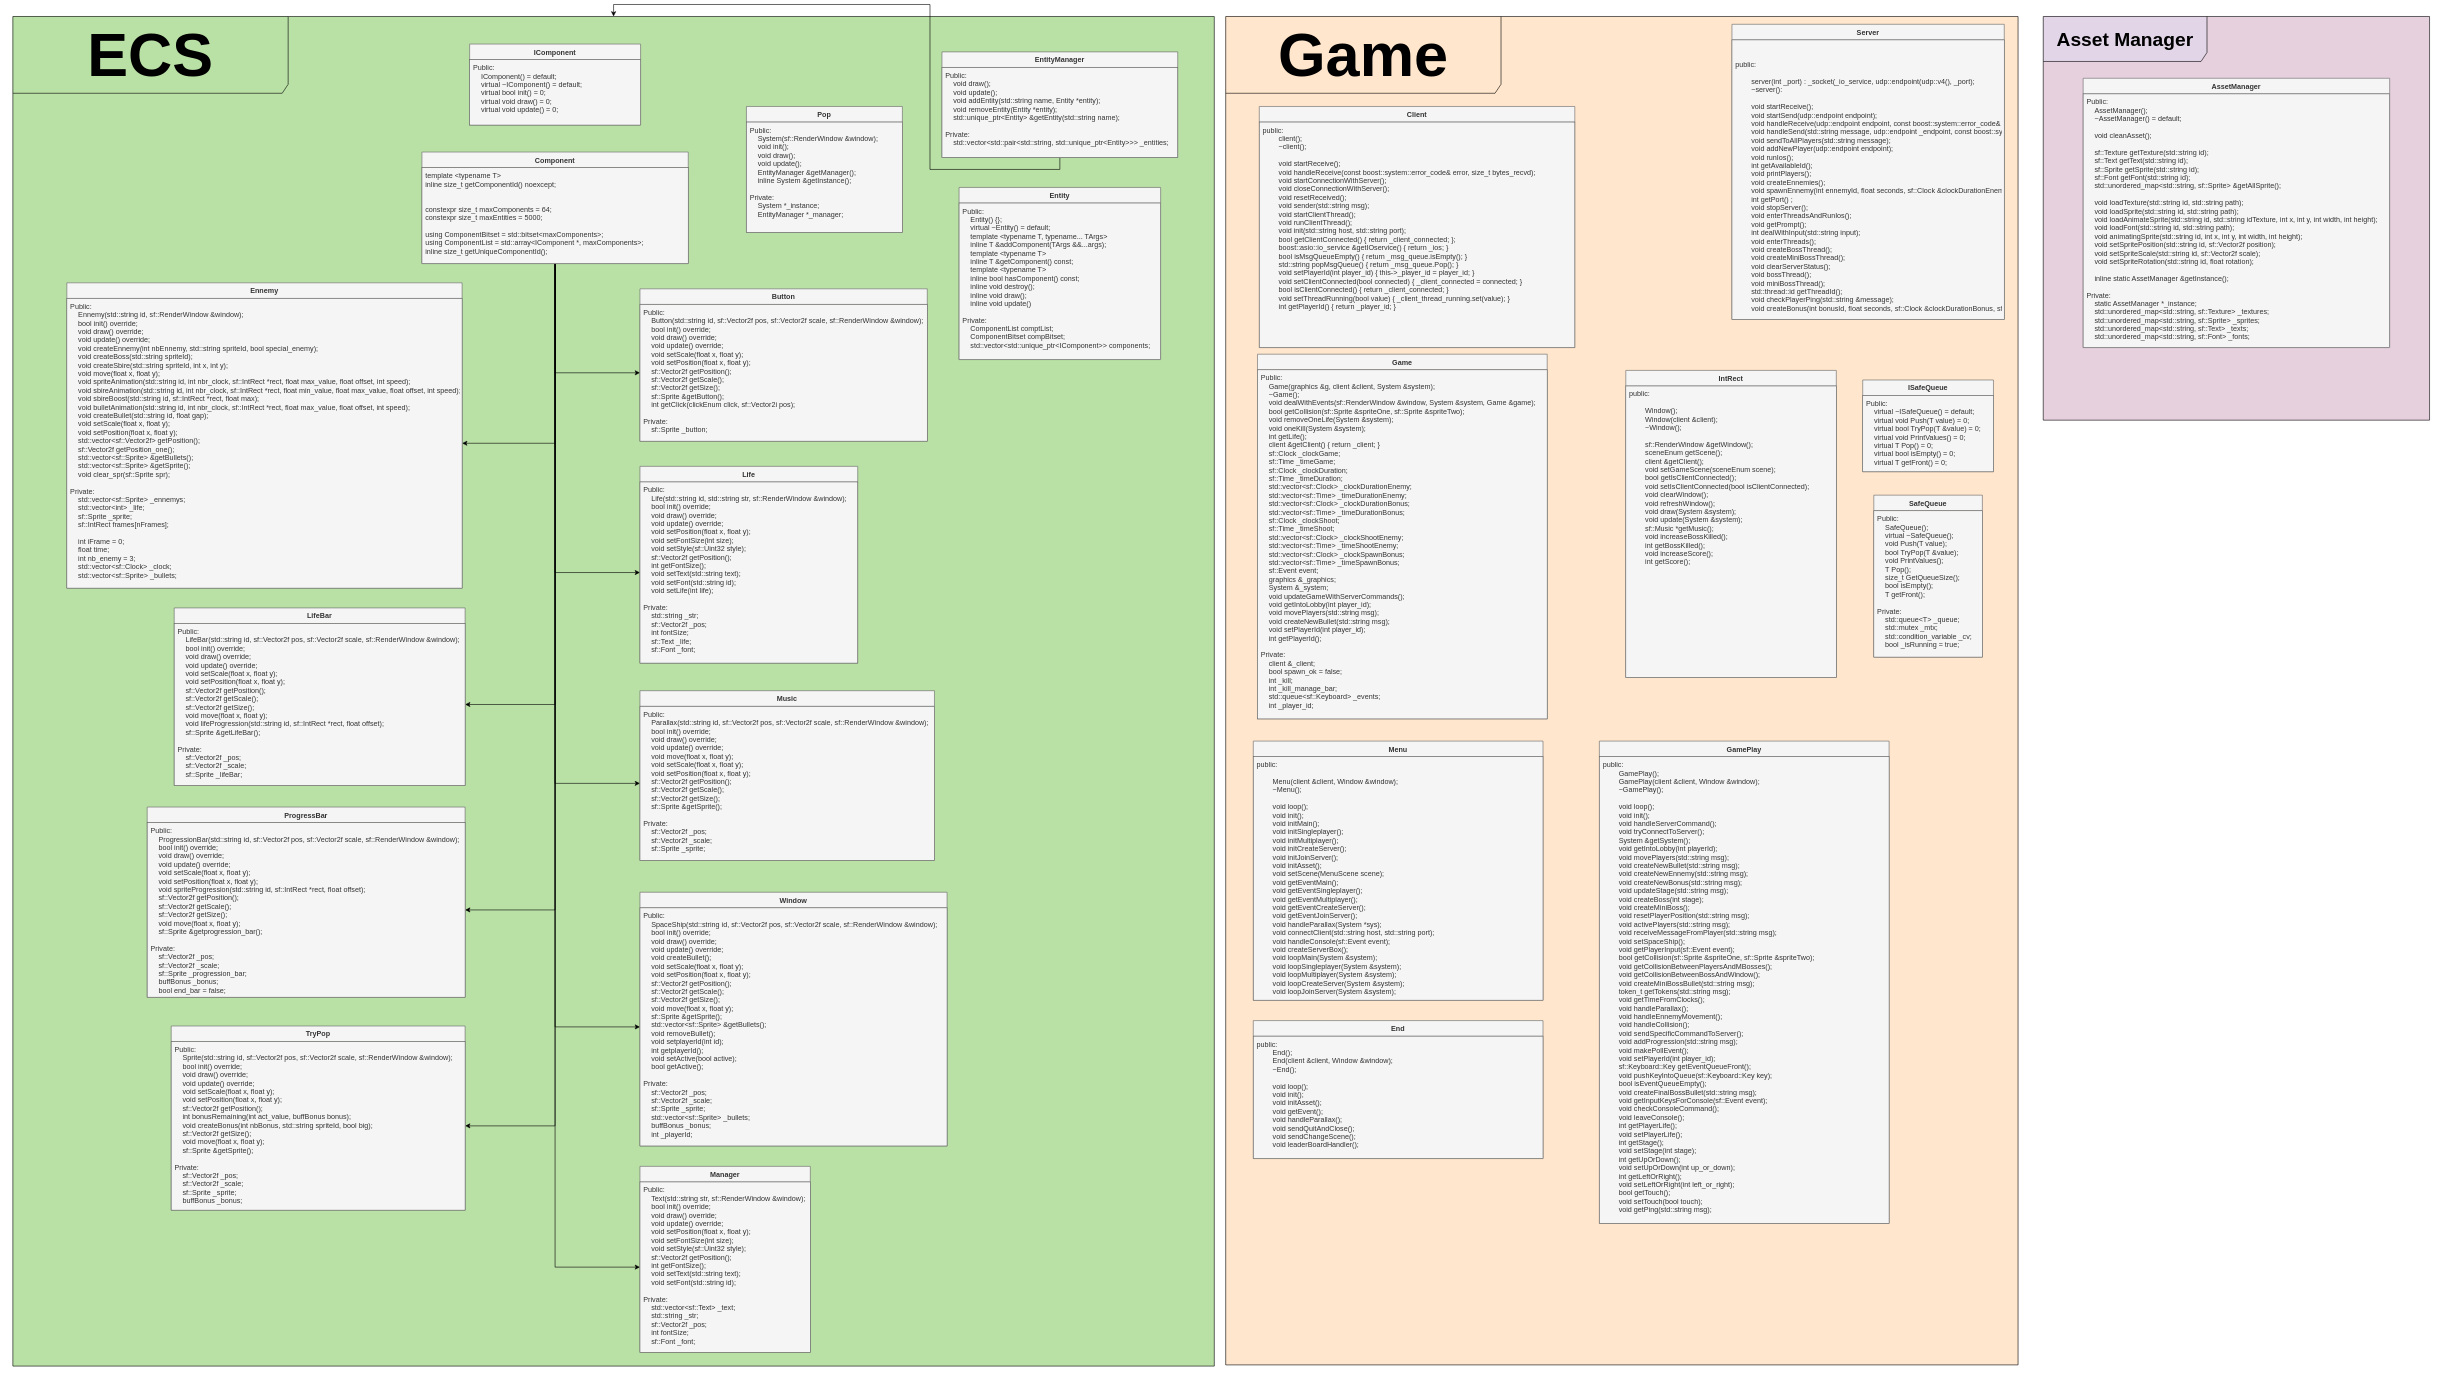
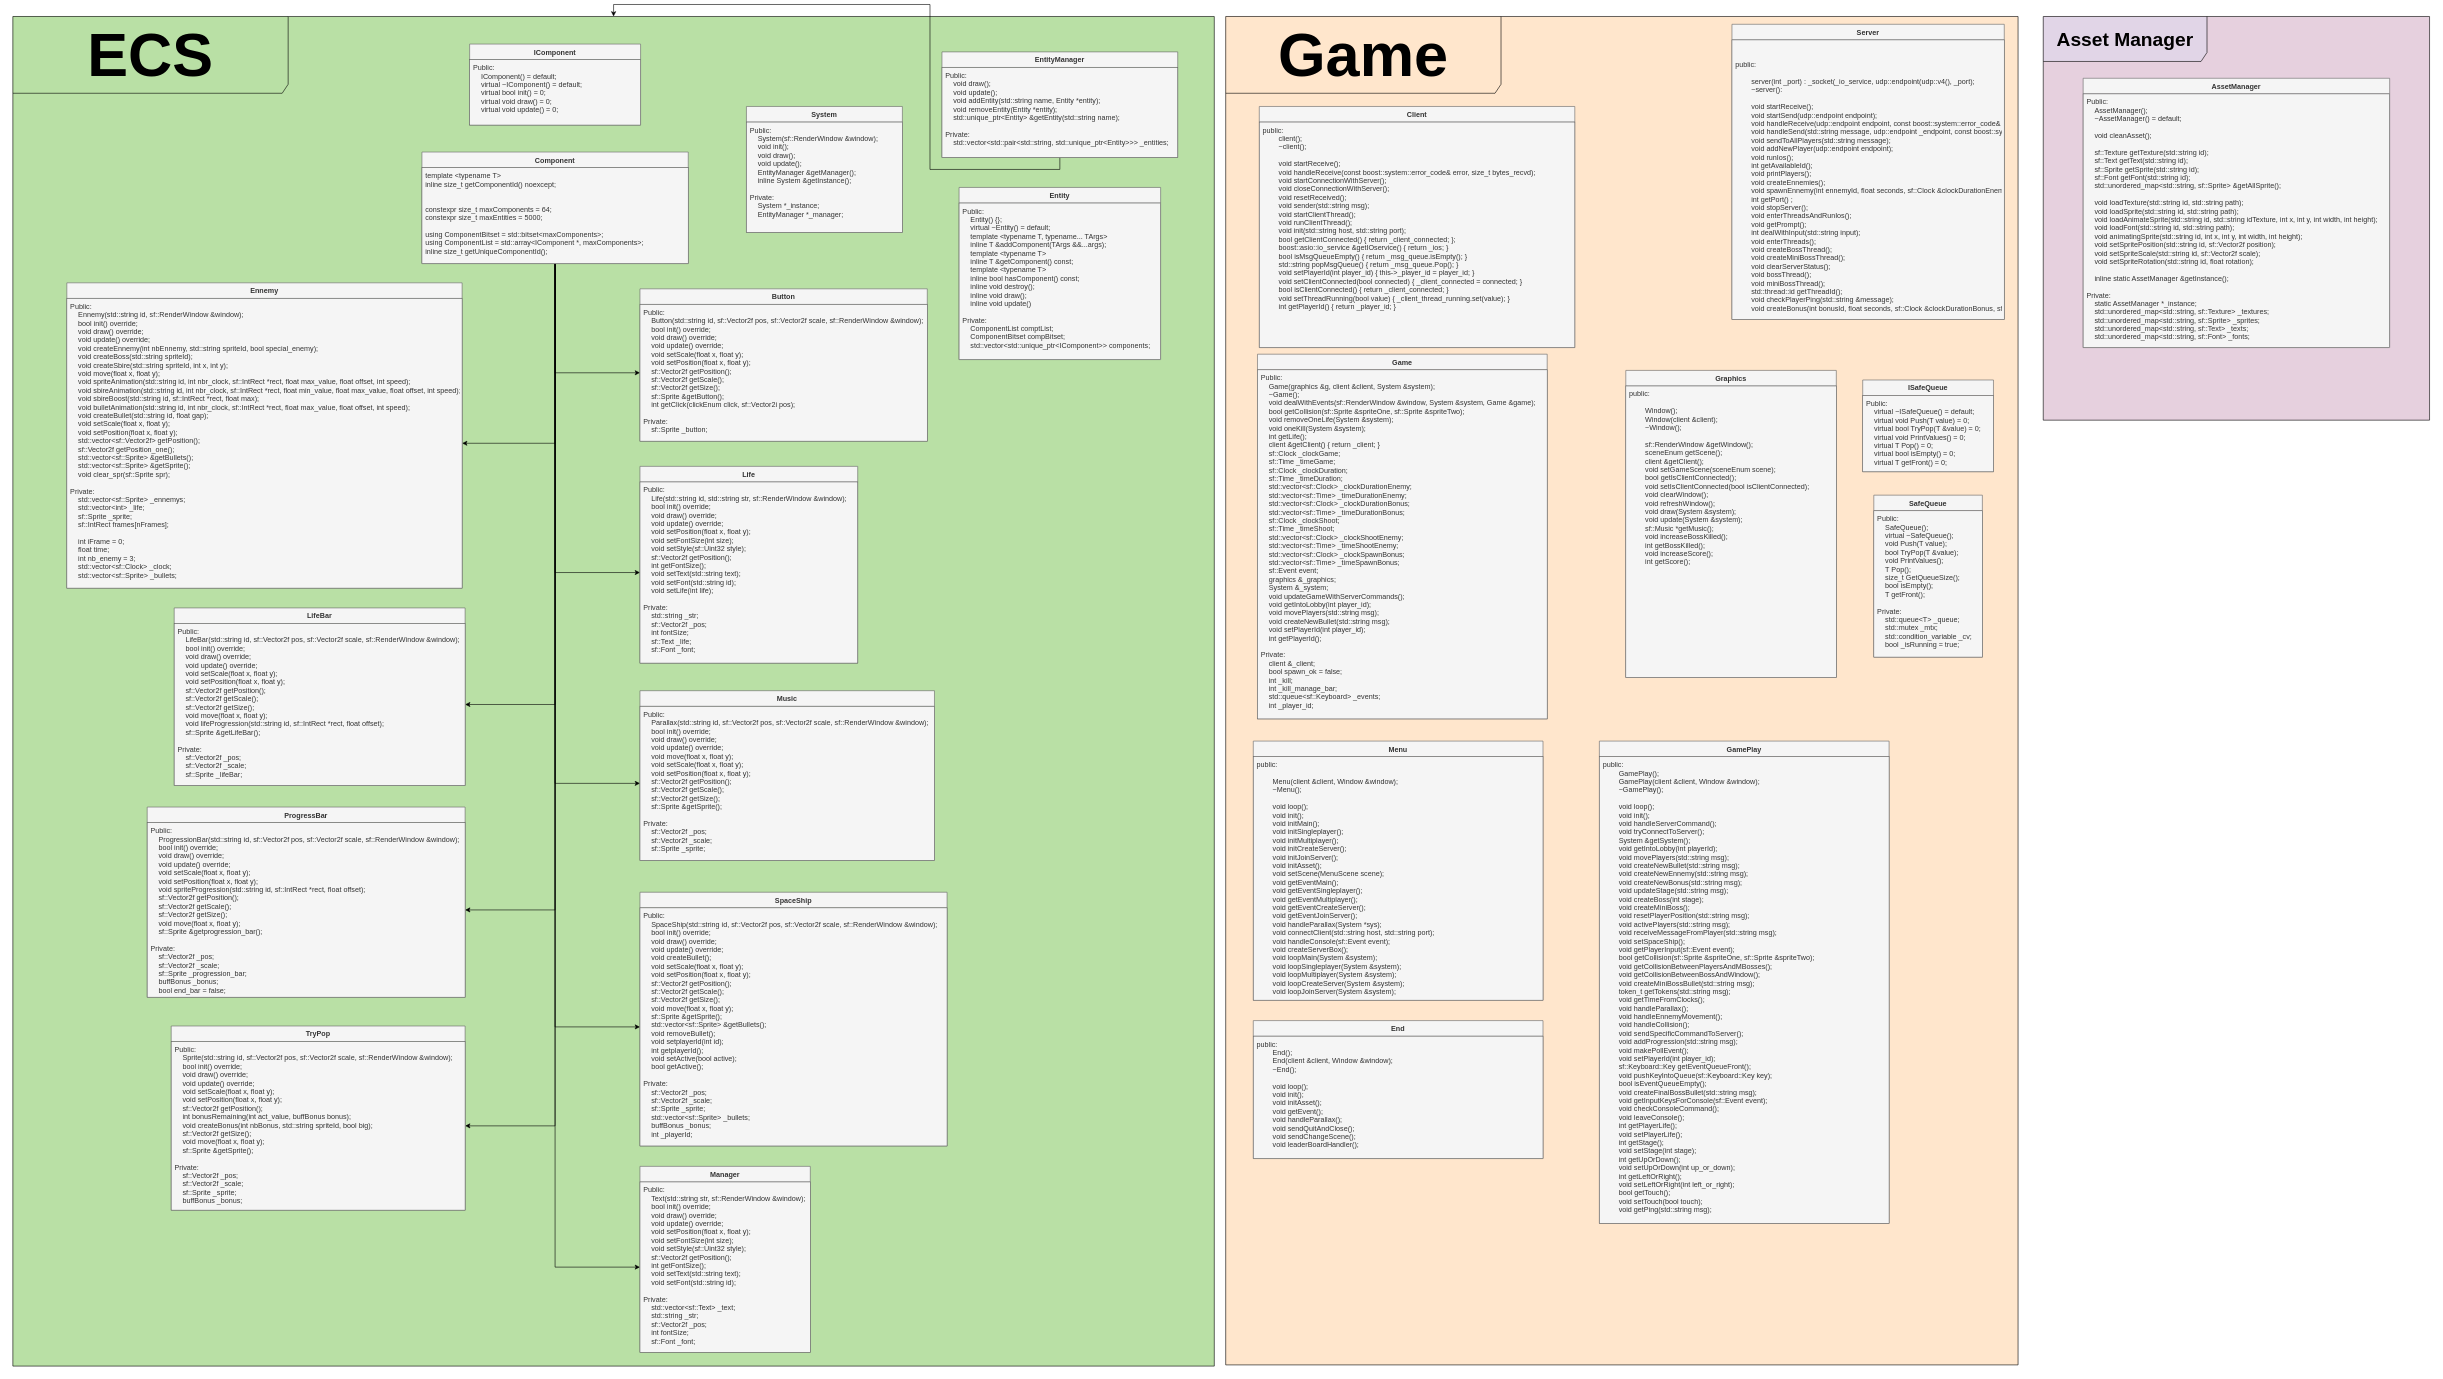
(824, 115) -> (824, 115)
(1731, 379) -> (1731, 379)
(793, 901) -> (793, 901)
